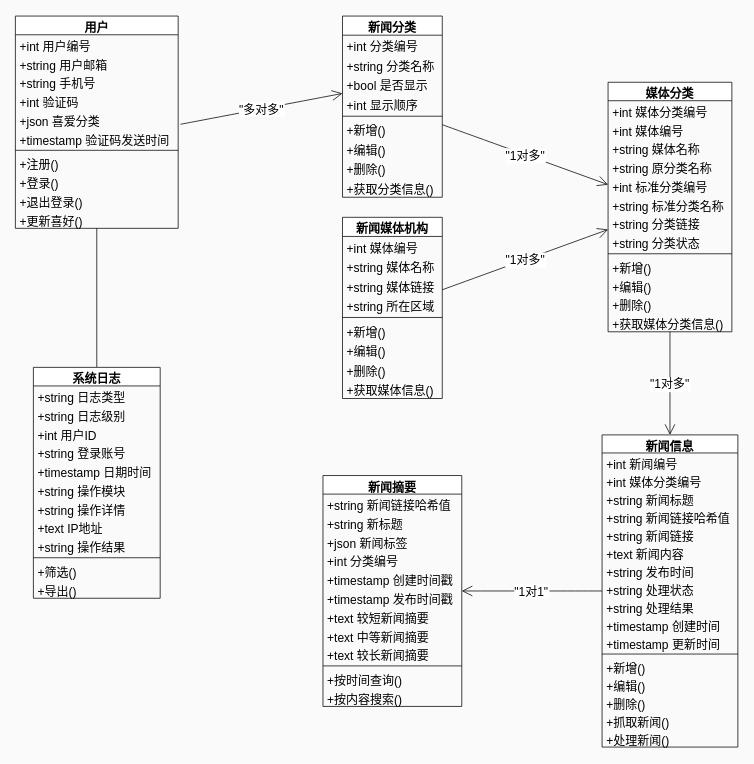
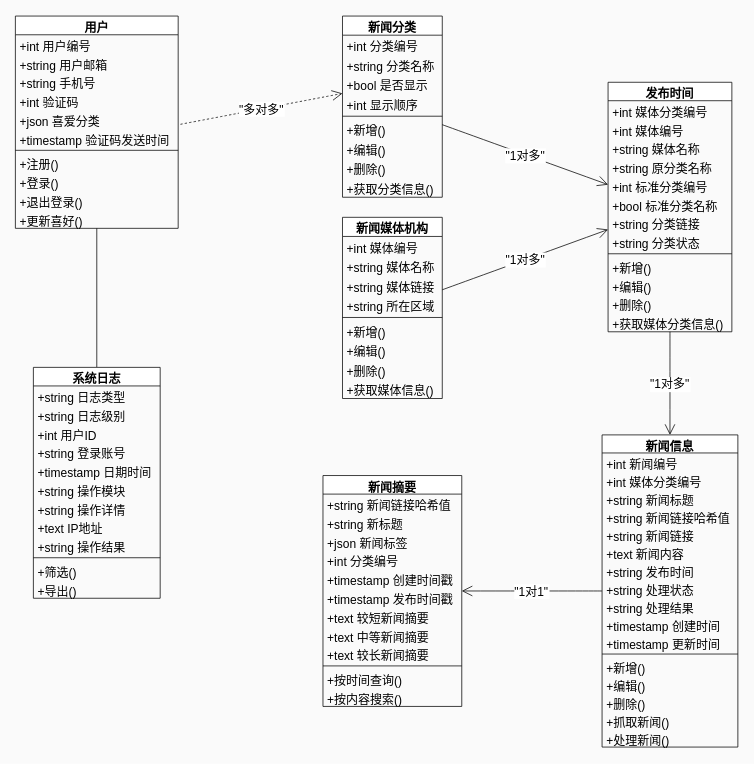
(669, 94) -> (669, 94)
(311, 99) -> (311, 99)
(672, 206) -> (665, 206)
